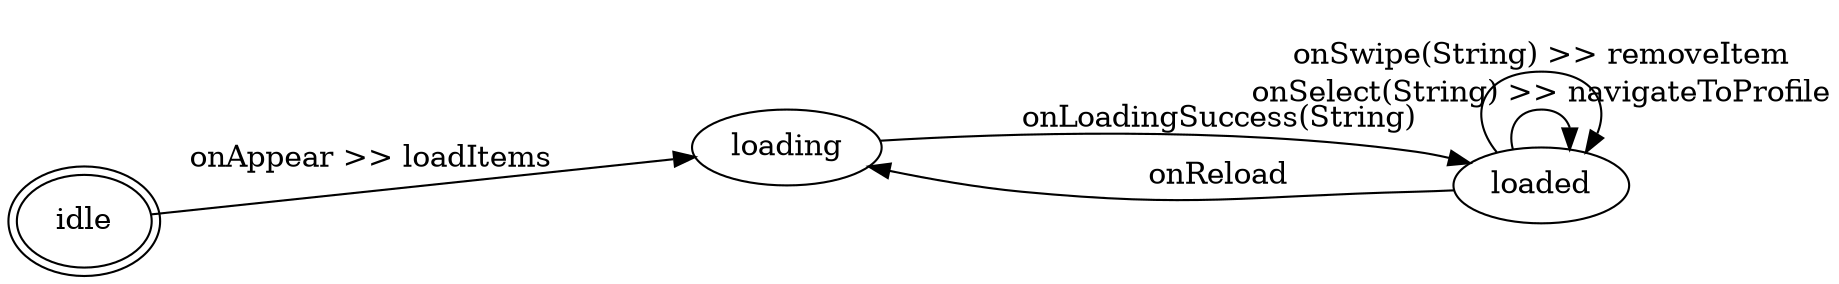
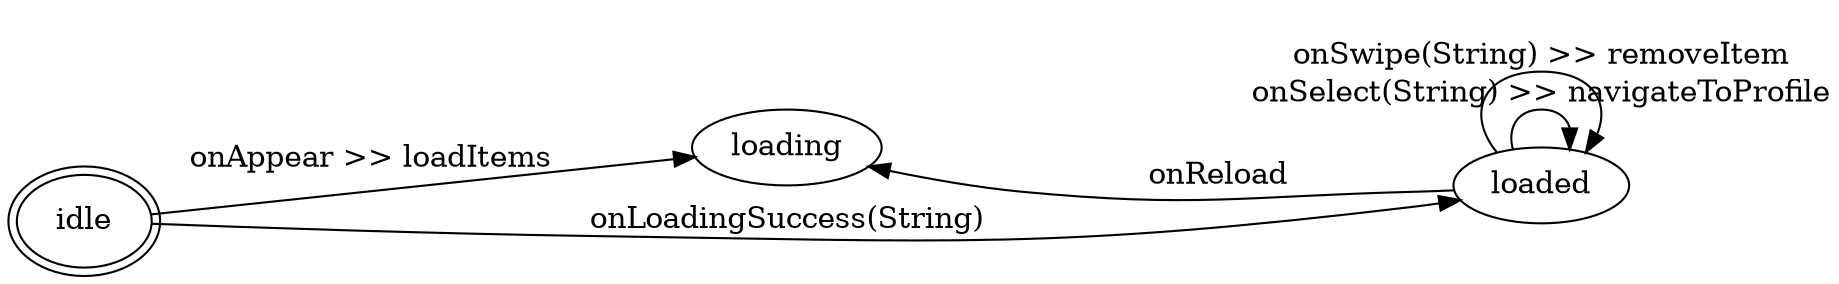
(1165, 134) -> (796, 239)
